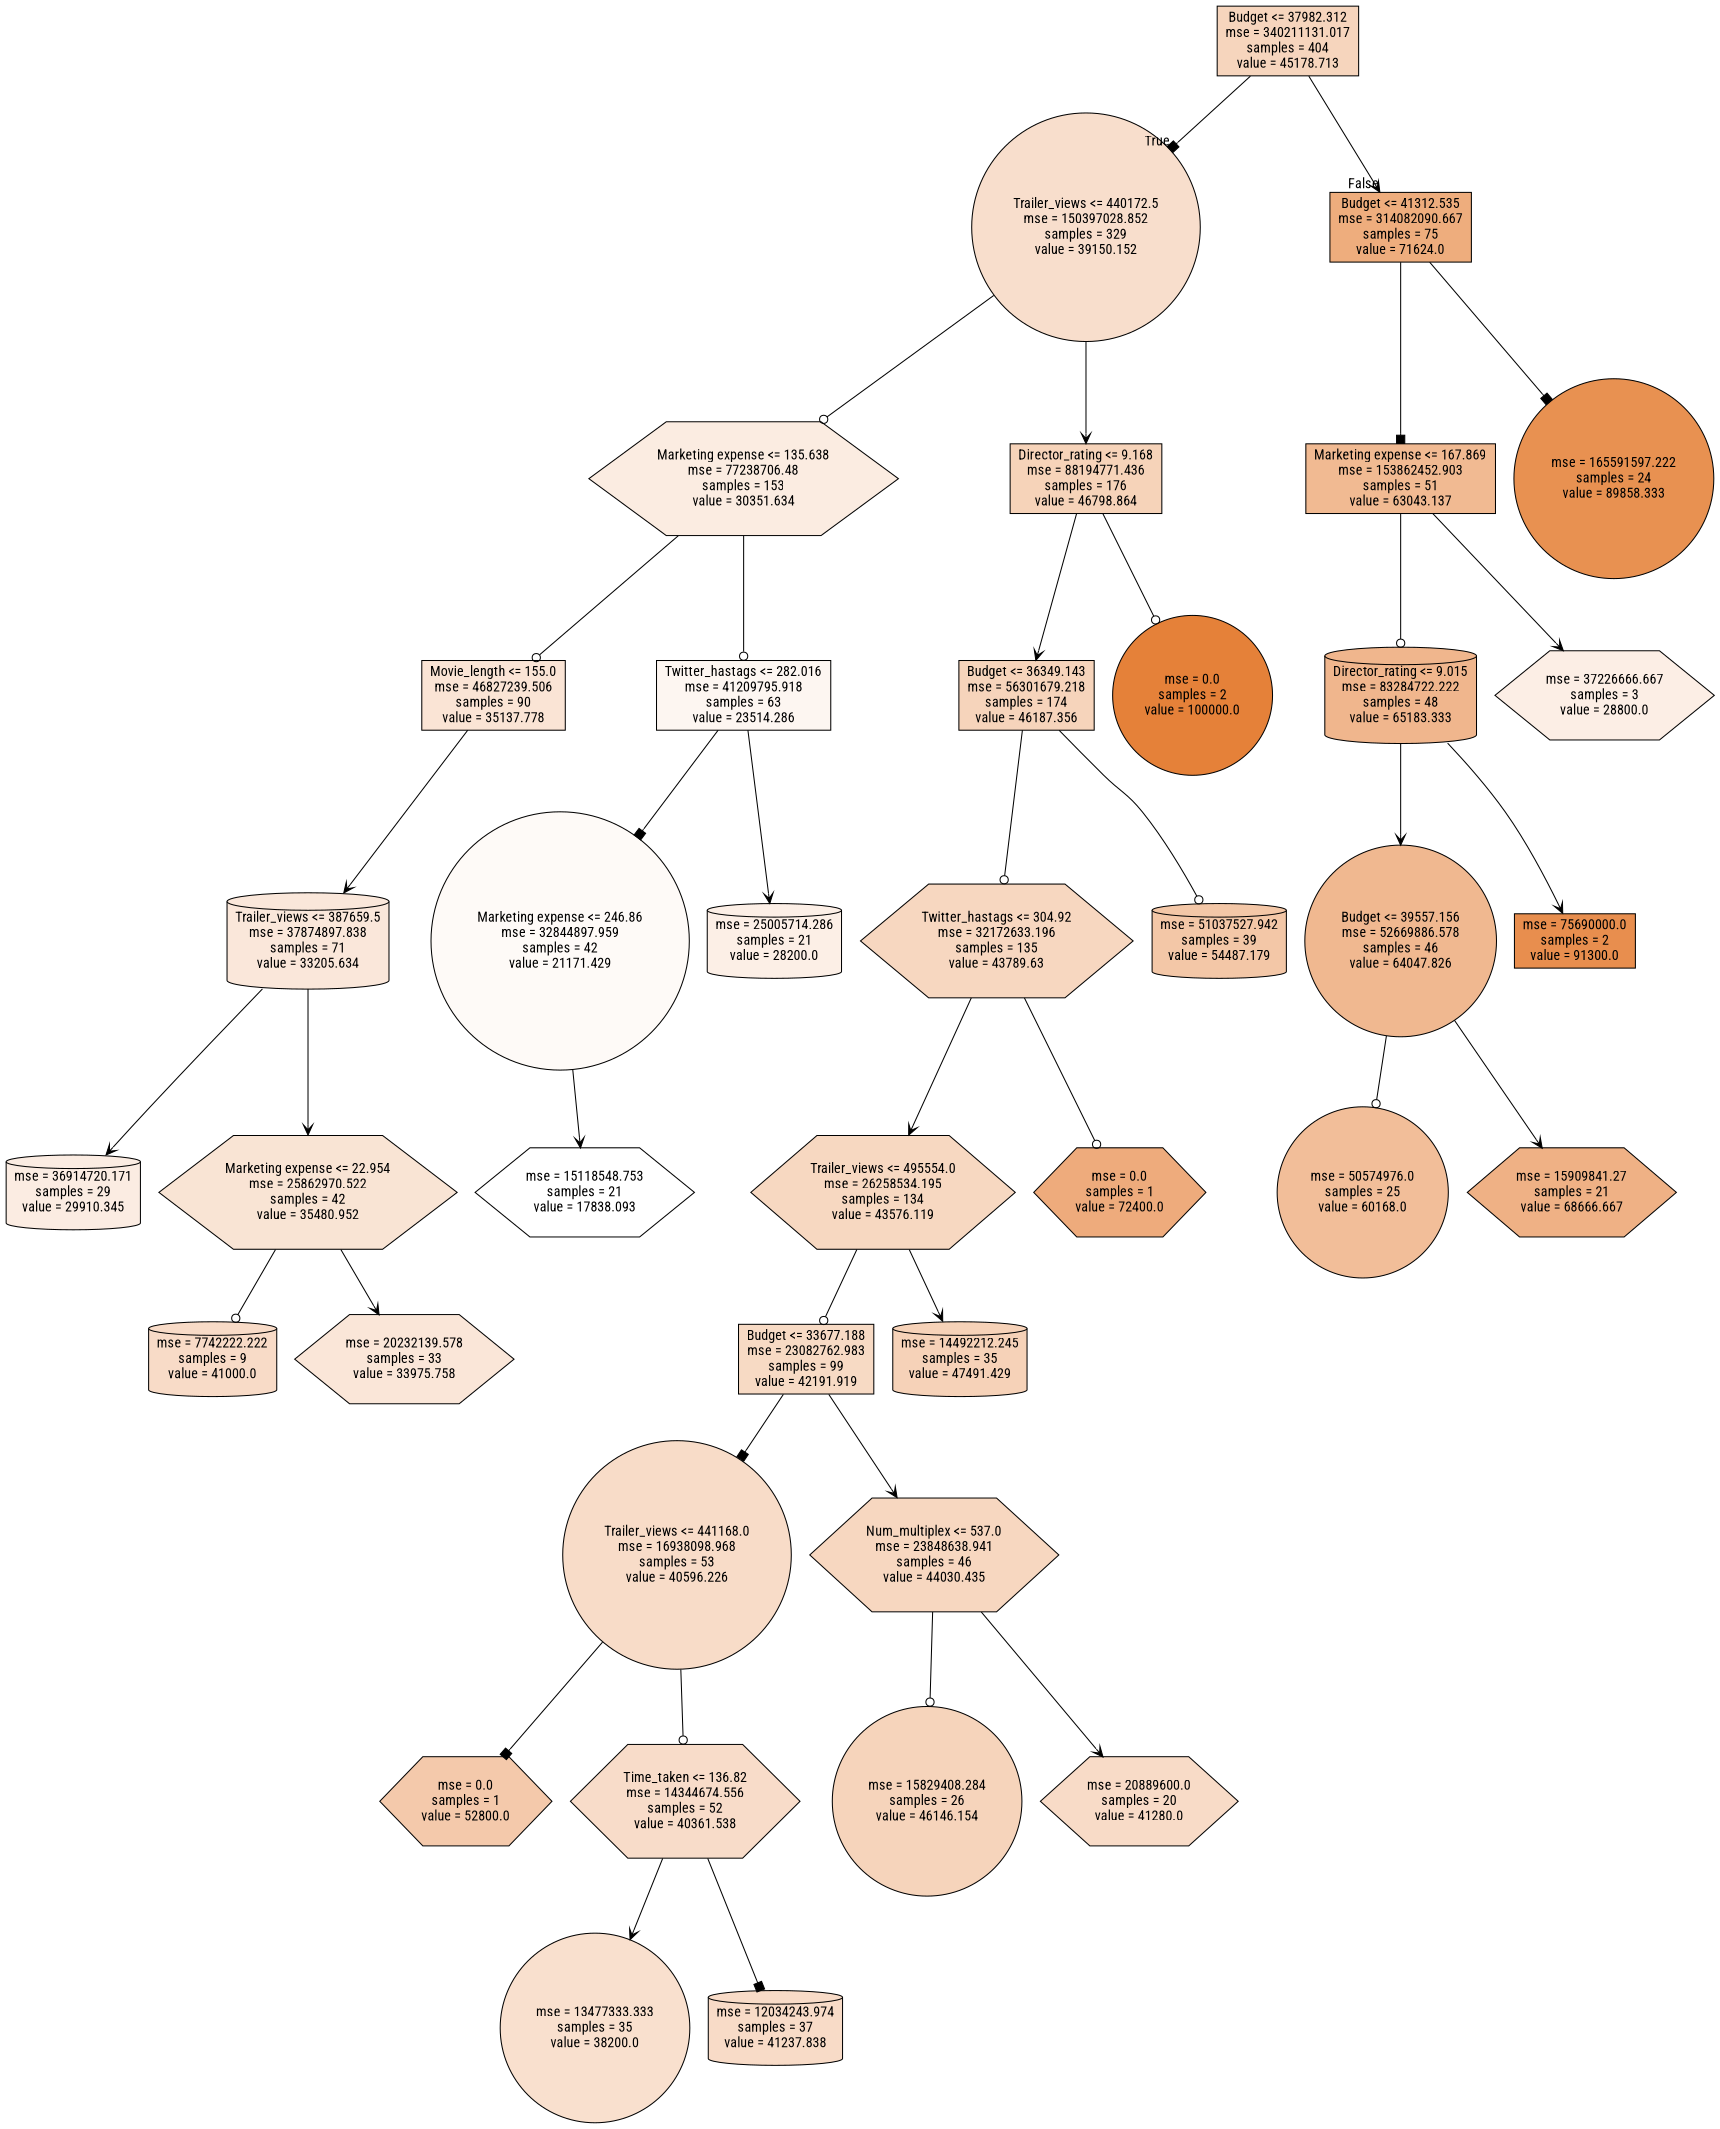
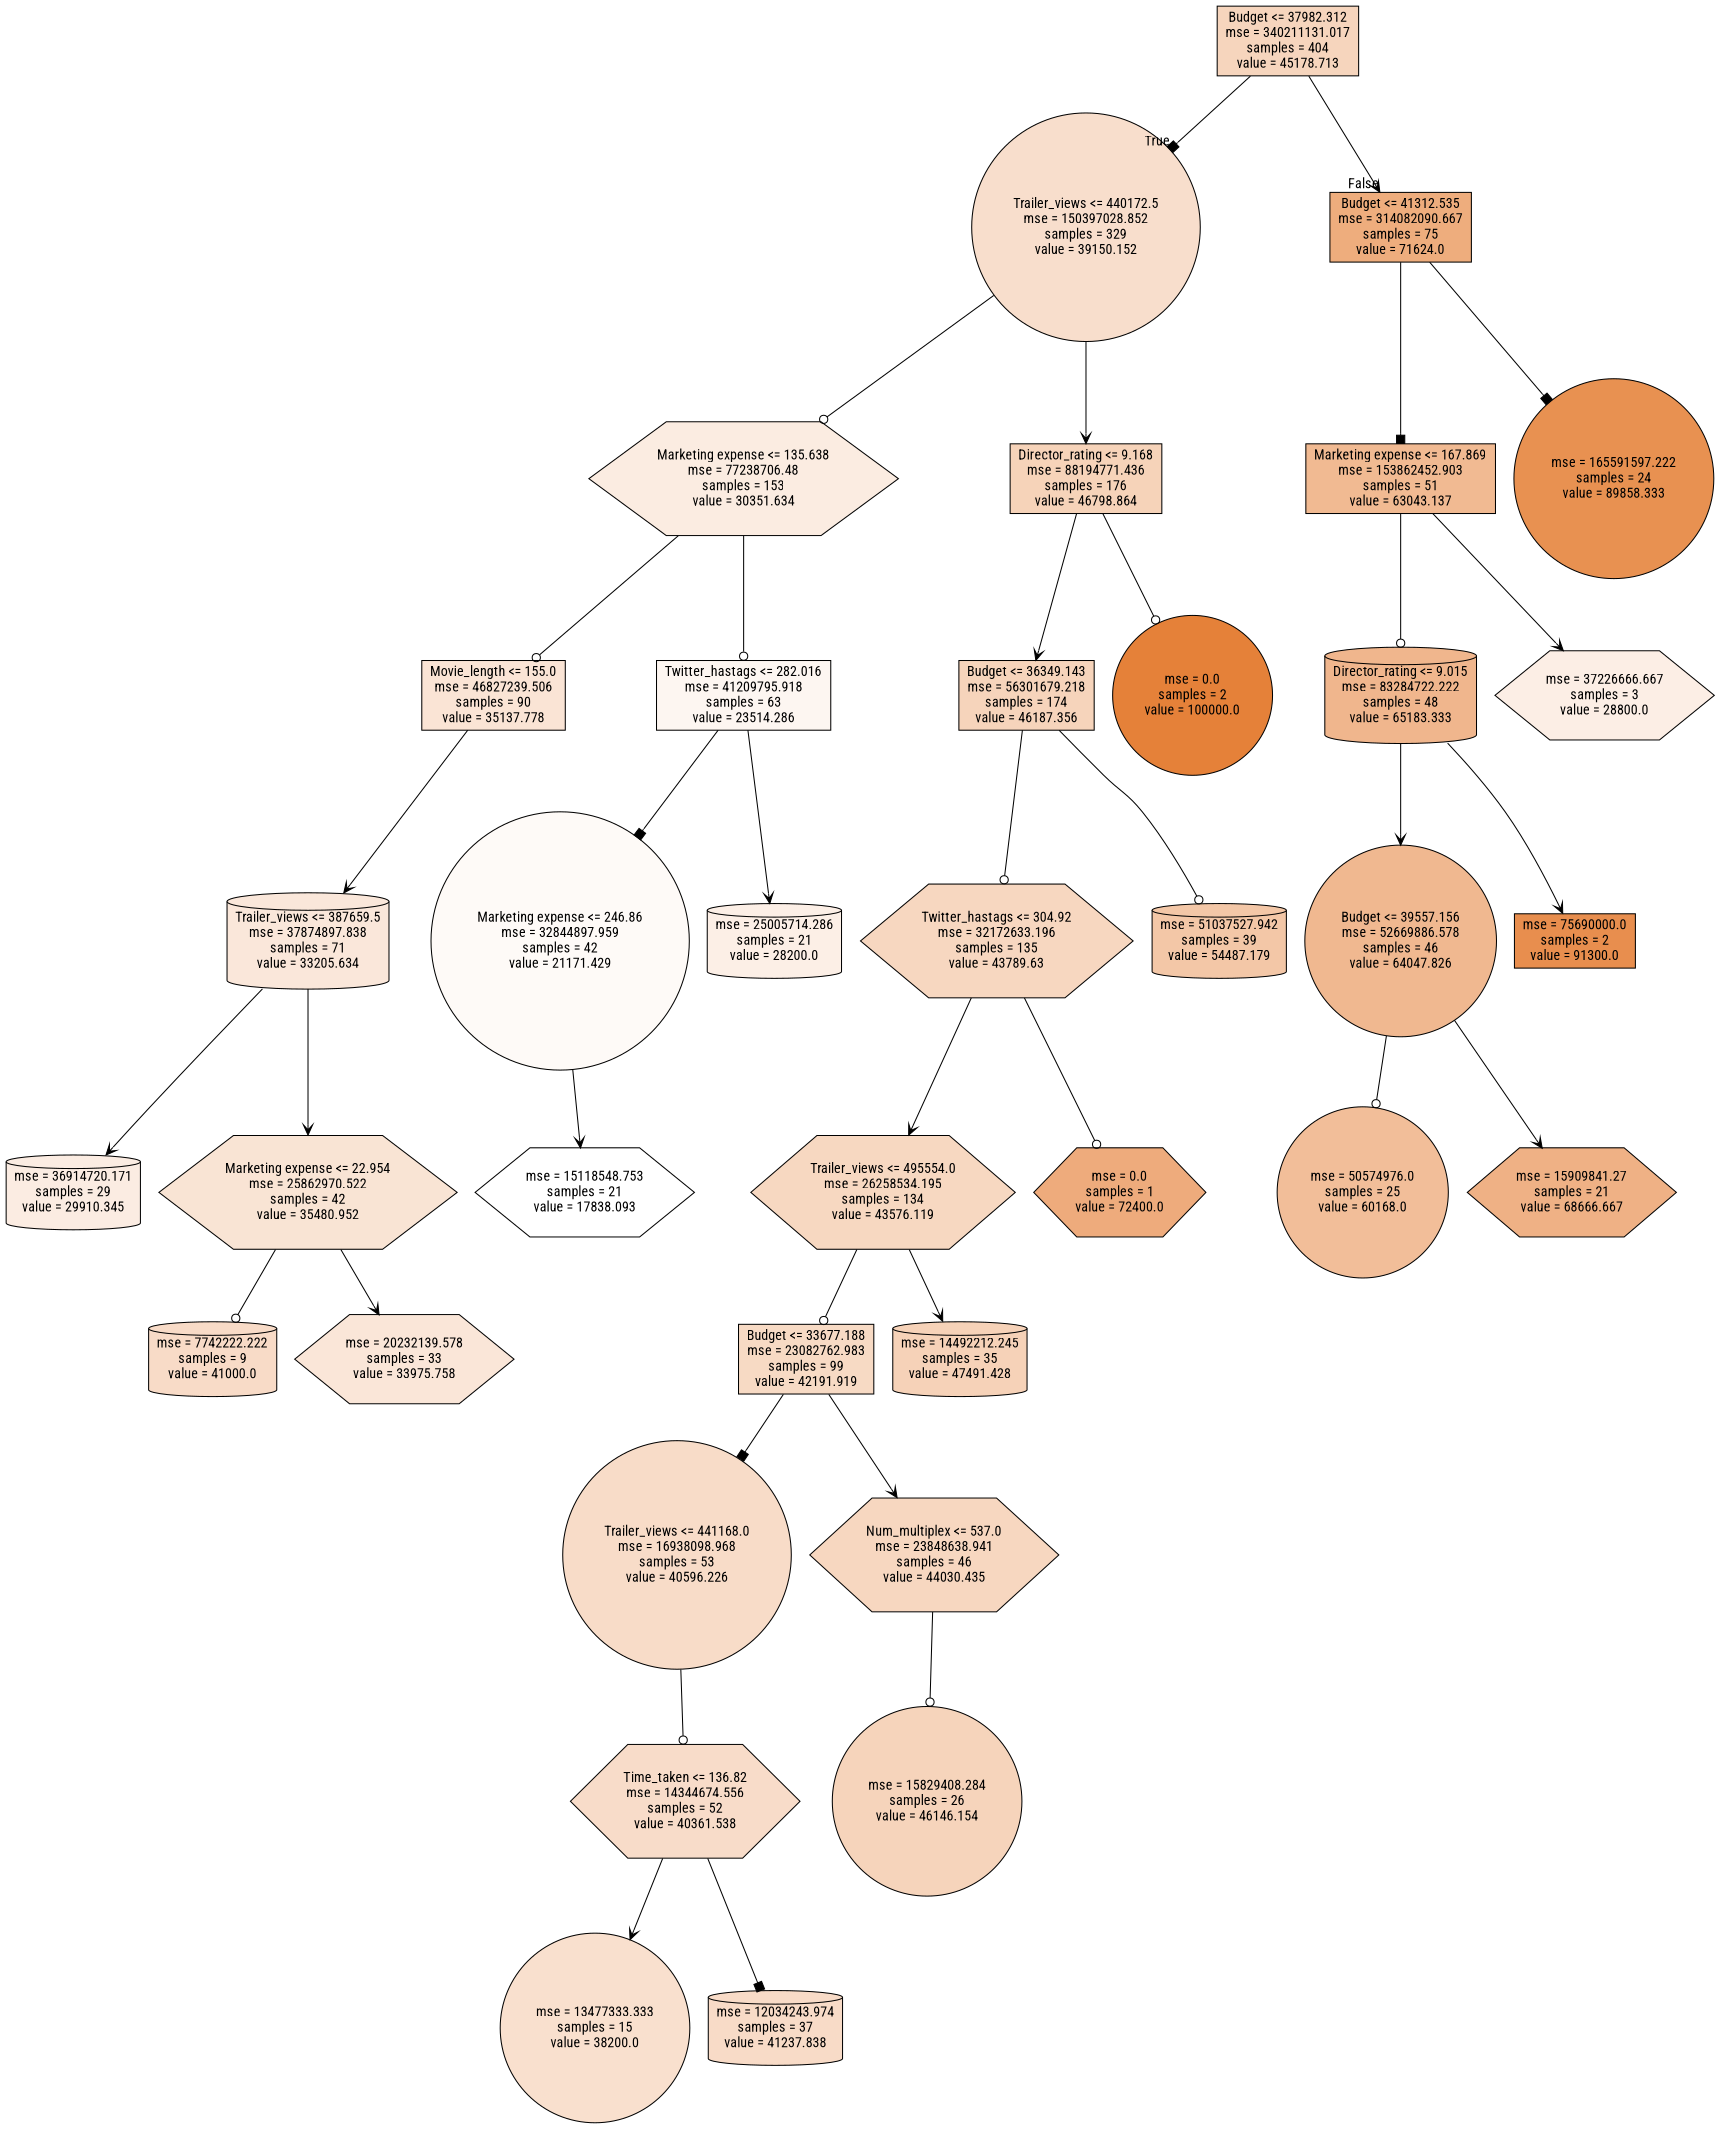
(960, 1359) -> (960, 1359)
(466, 1801) -> none
(1139, 1801) -> none
(595, 2028) -> (595, 2028)
